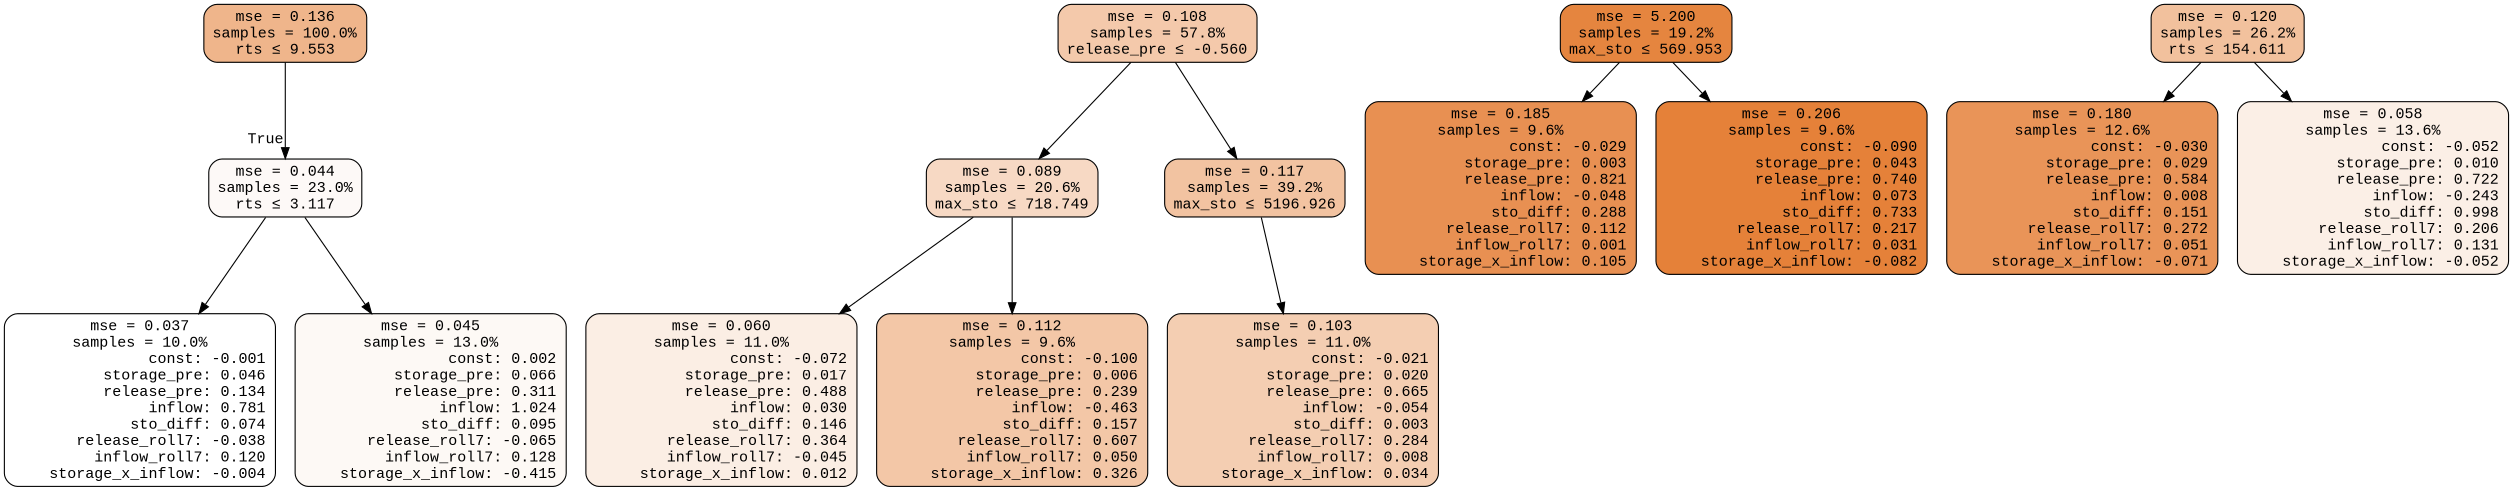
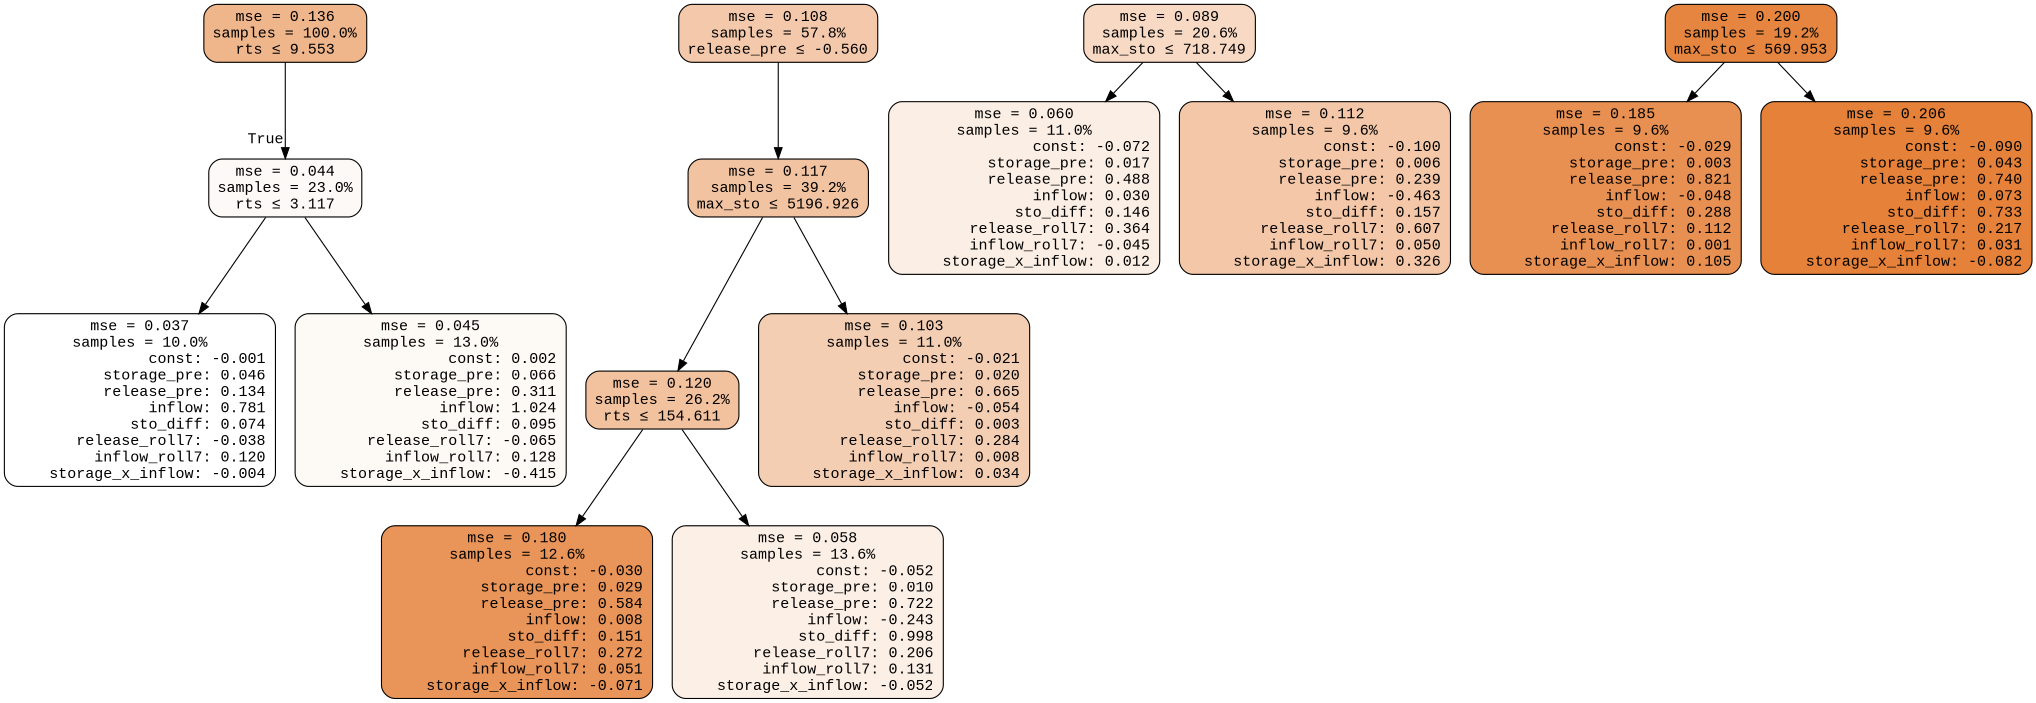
(1646, 33) -> (1751, 33)
(1089, 106) -> none
none -> (723, 289)
